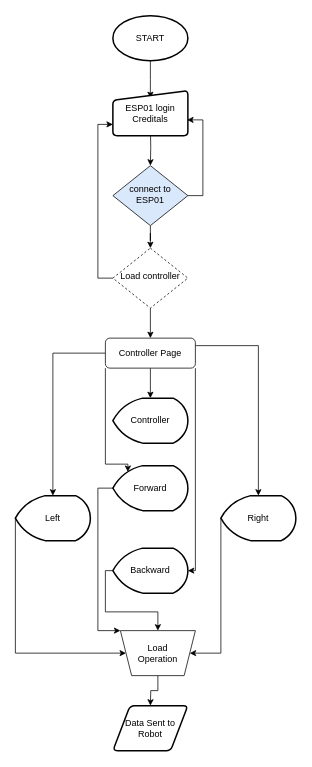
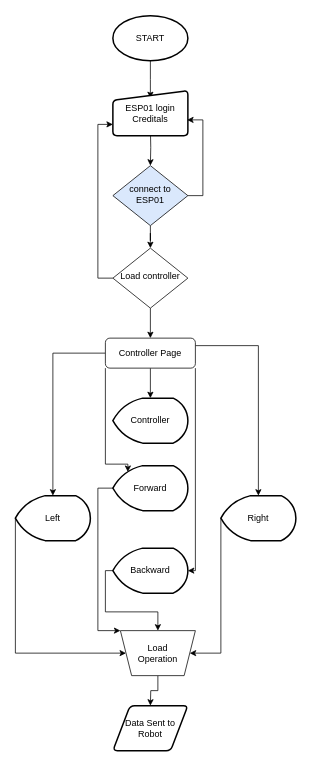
(150, 278) -> (150, 278)
